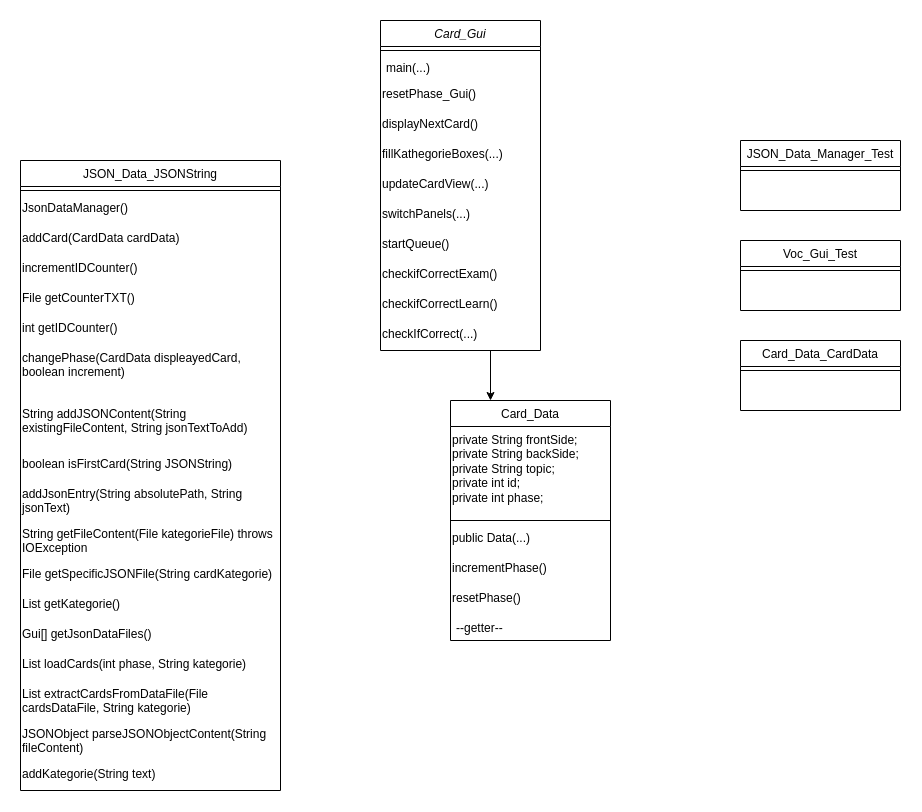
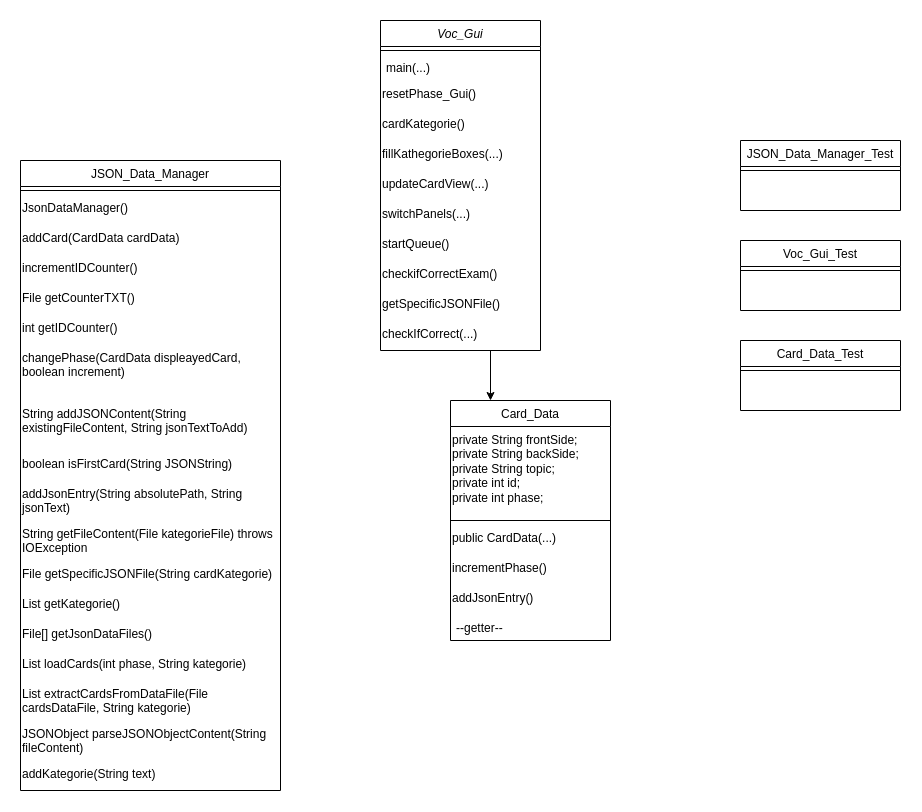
(460, 34) -> (460, 34)
(437, 125) -> (431, 125)
(150, 174) -> (150, 174)
(452, 305) -> (447, 305)
(820, 354) -> (820, 354)
(497, 539) -> (510, 539)
(493, 599) -> (500, 599)
(97, 635) -> (99, 635)
